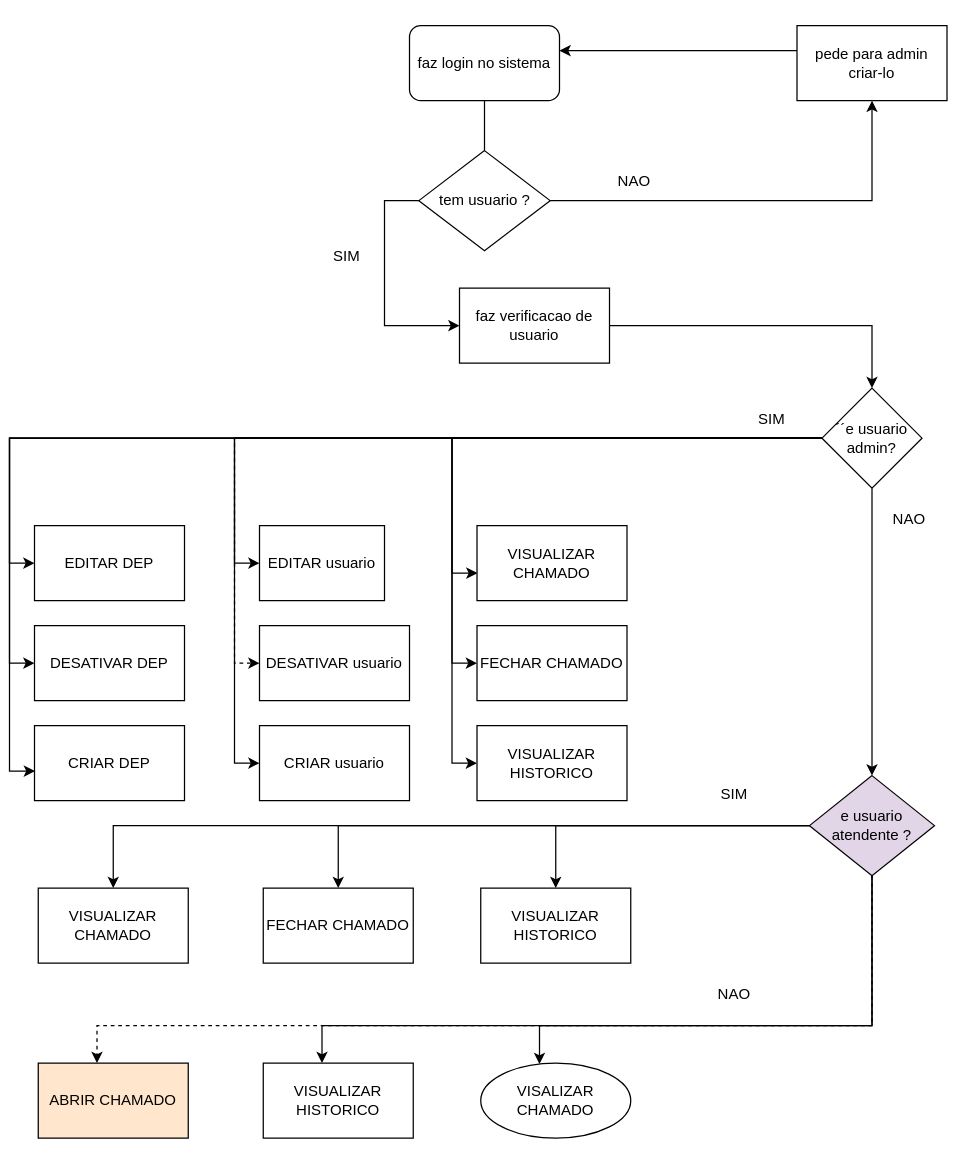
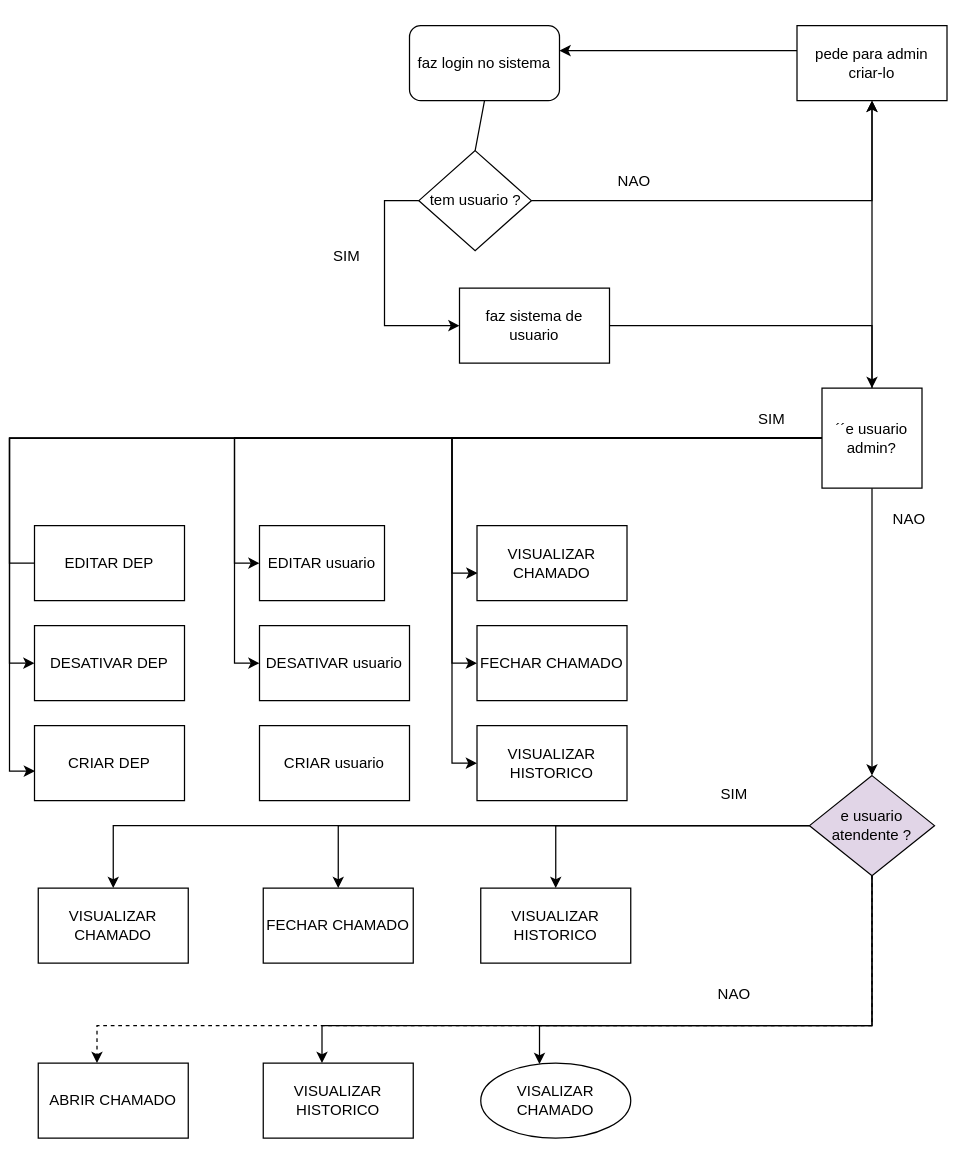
(484, 201) -> (475, 201)
(534, 326) -> (534, 326)
(872, 438) -> (872, 438)
(24, 563) -> (28, 563)
(242, 663) -> (242, 663)
(234, 723) -> (872, 263)
(113, 1101) -> (113, 1101)
